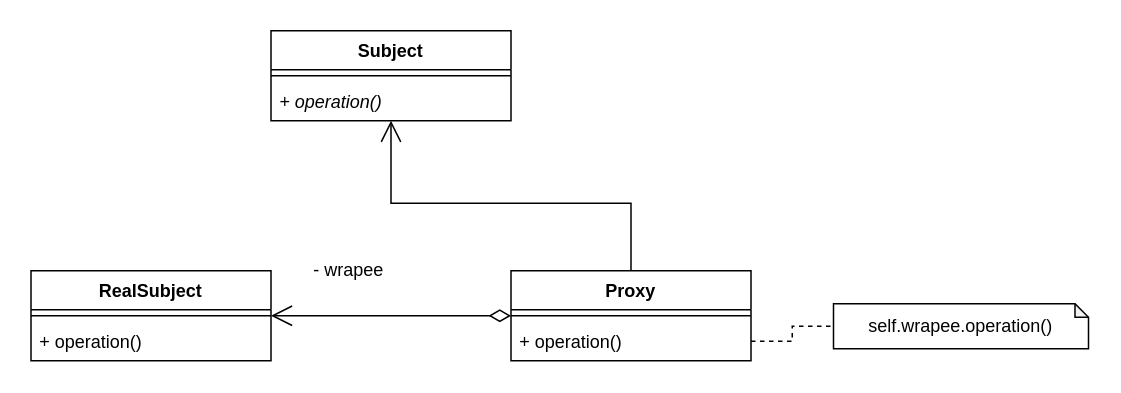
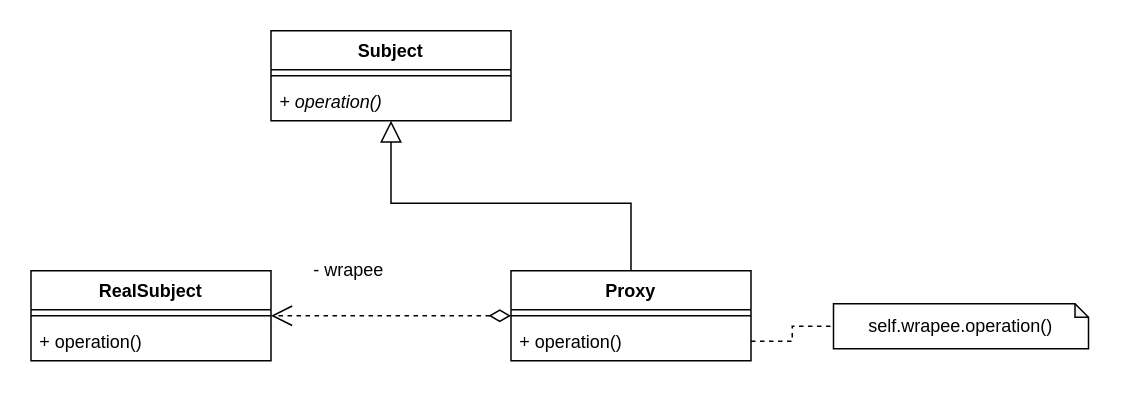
(391, 134) -> (391, 143)
(380, 316) -> (380, 316)
